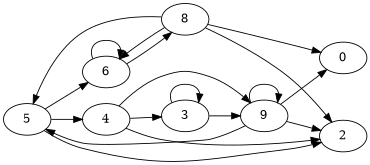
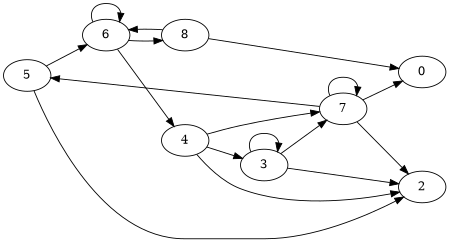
(84, 32) -> none
(271, 64) -> (339, 175)
(264, 116) -> (343, 109)
(62, 119) -> (141, 81)
